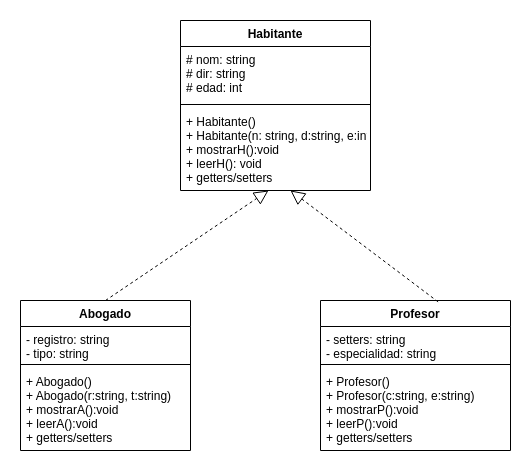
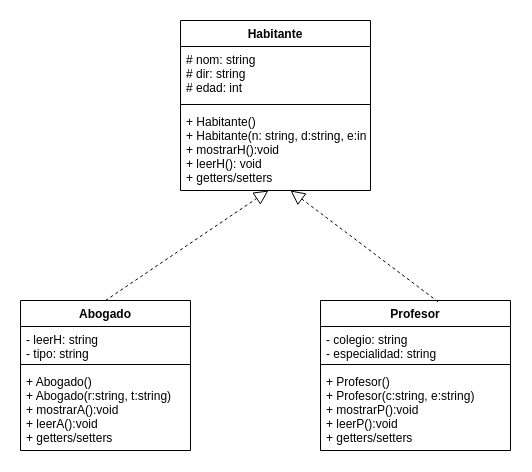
(79, 340) -> (69, 340)
(377, 340) -> (374, 340)
